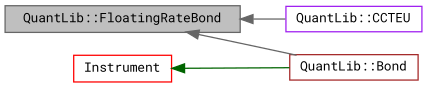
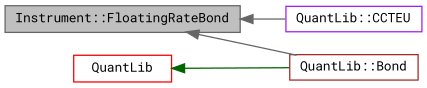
(123, 19) -> (123, 19)
(123, 69) -> (123, 69)
